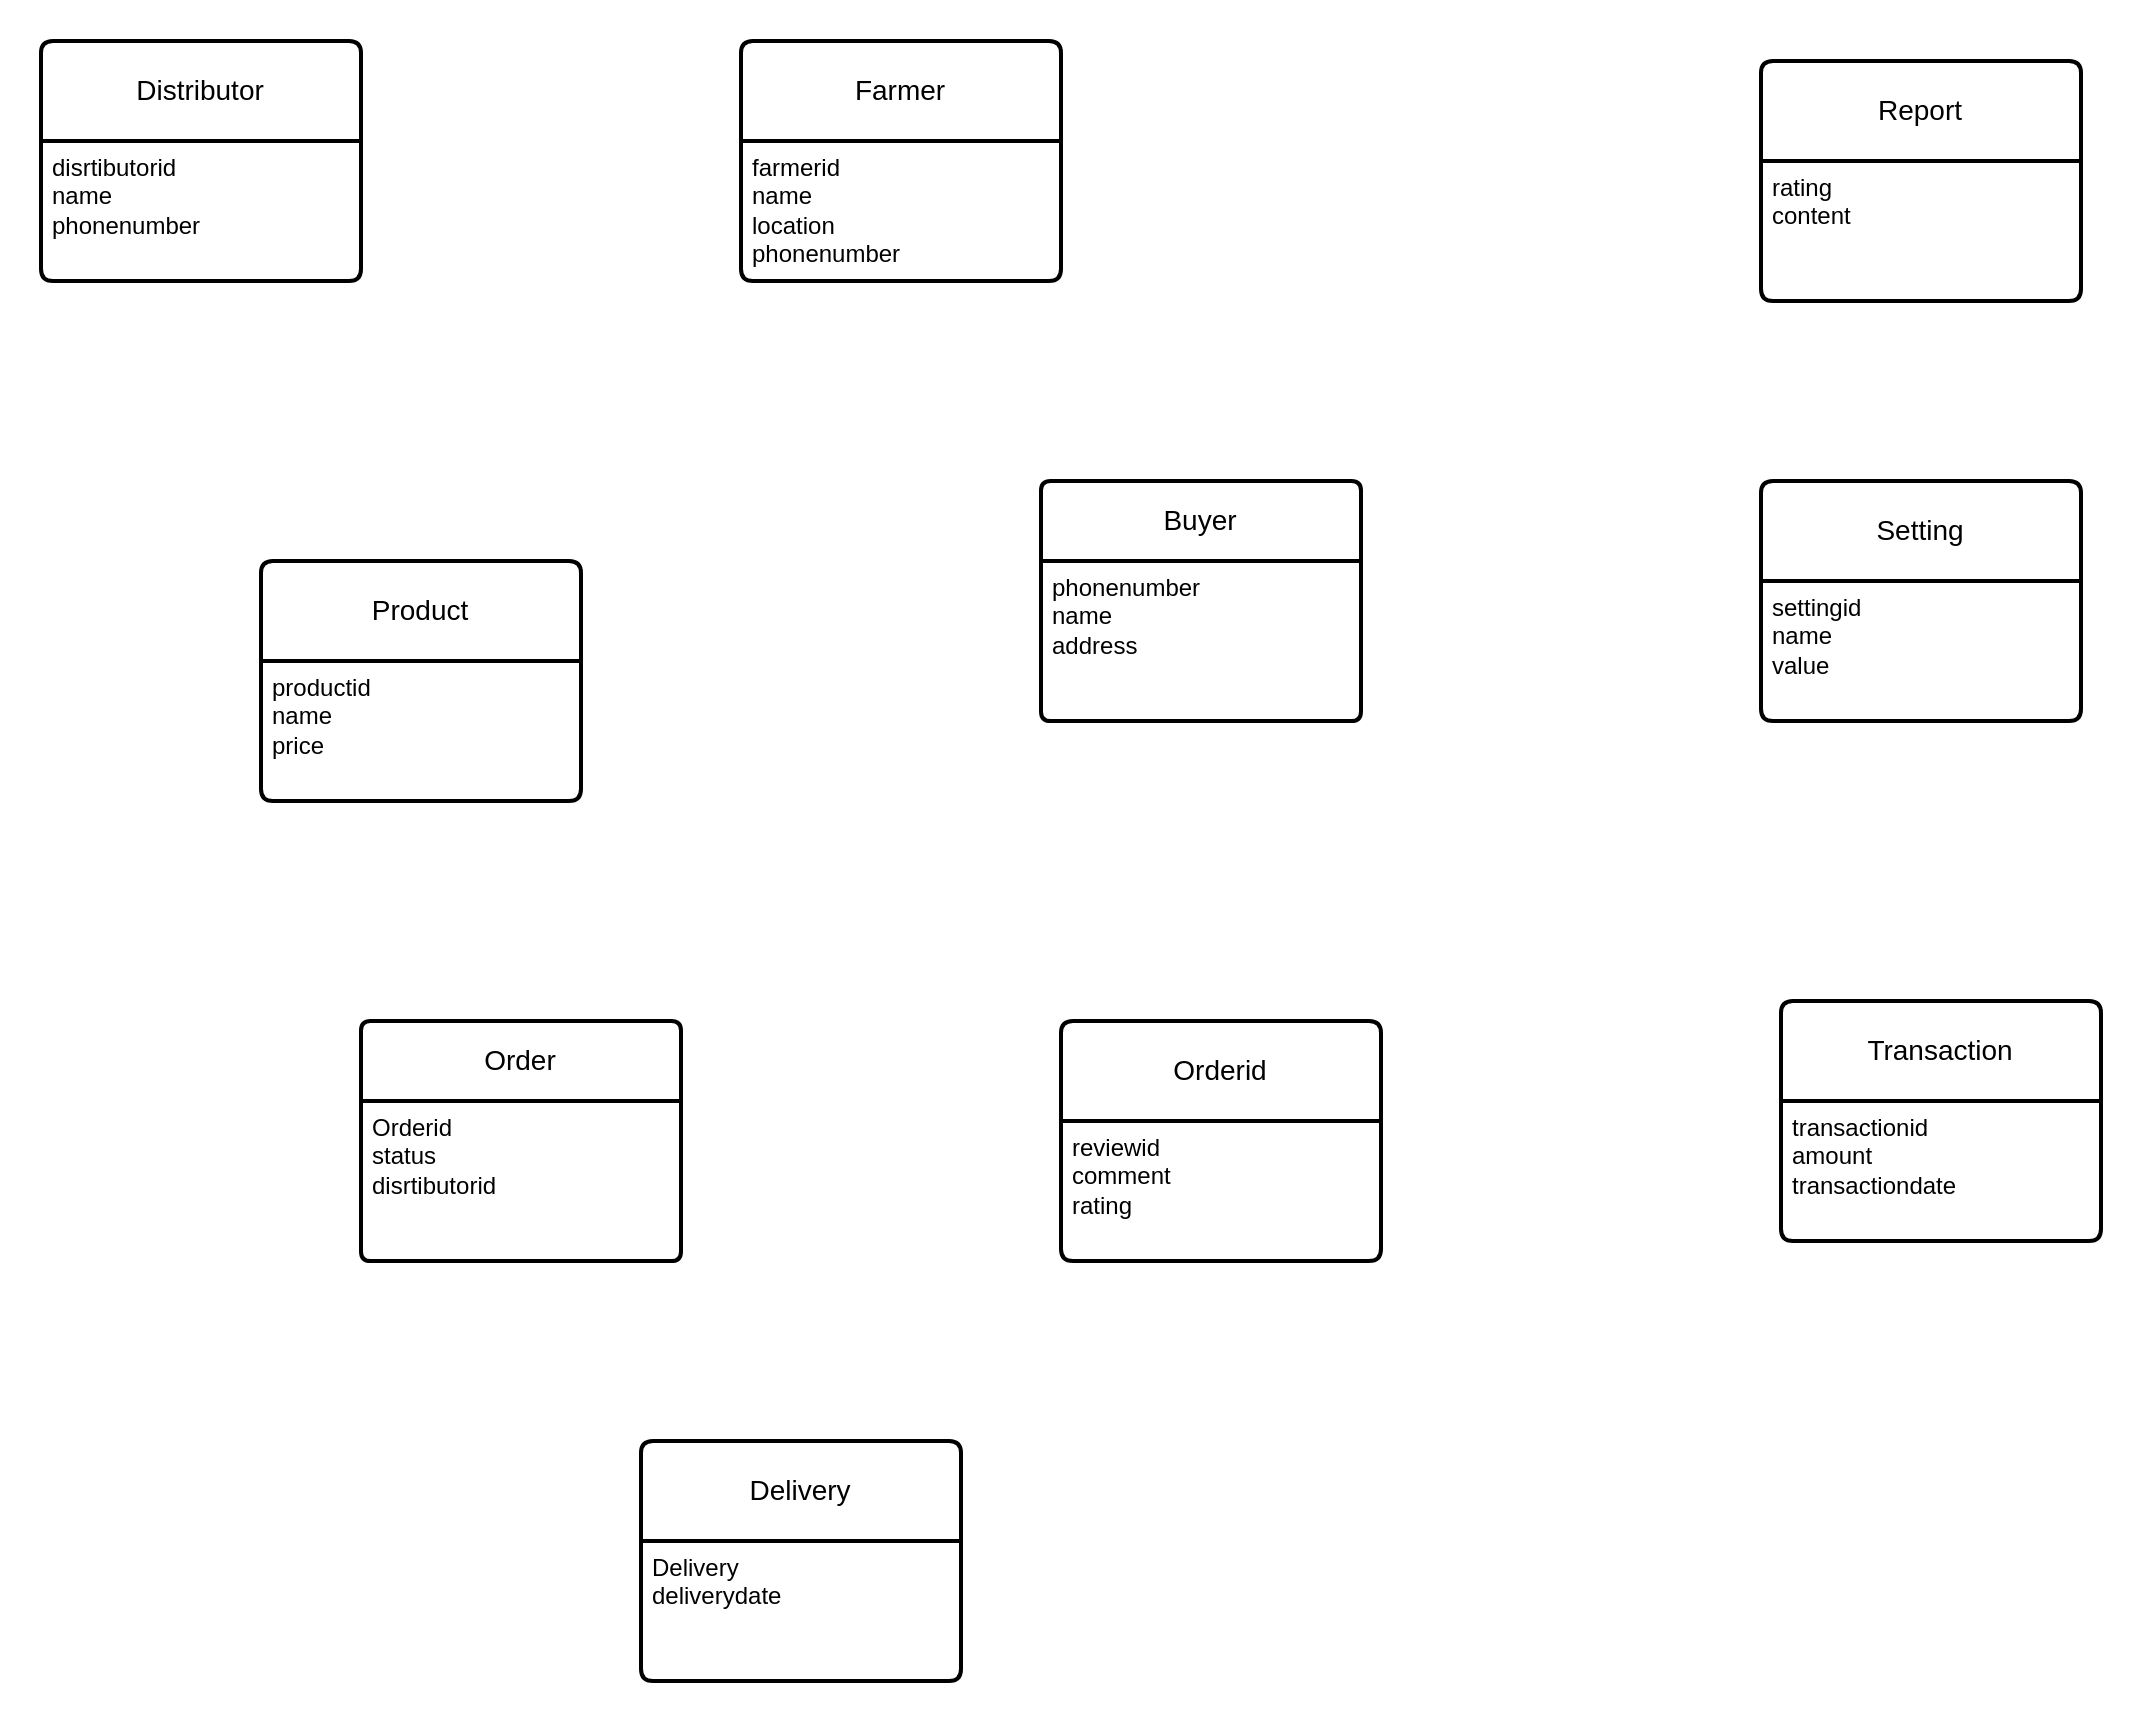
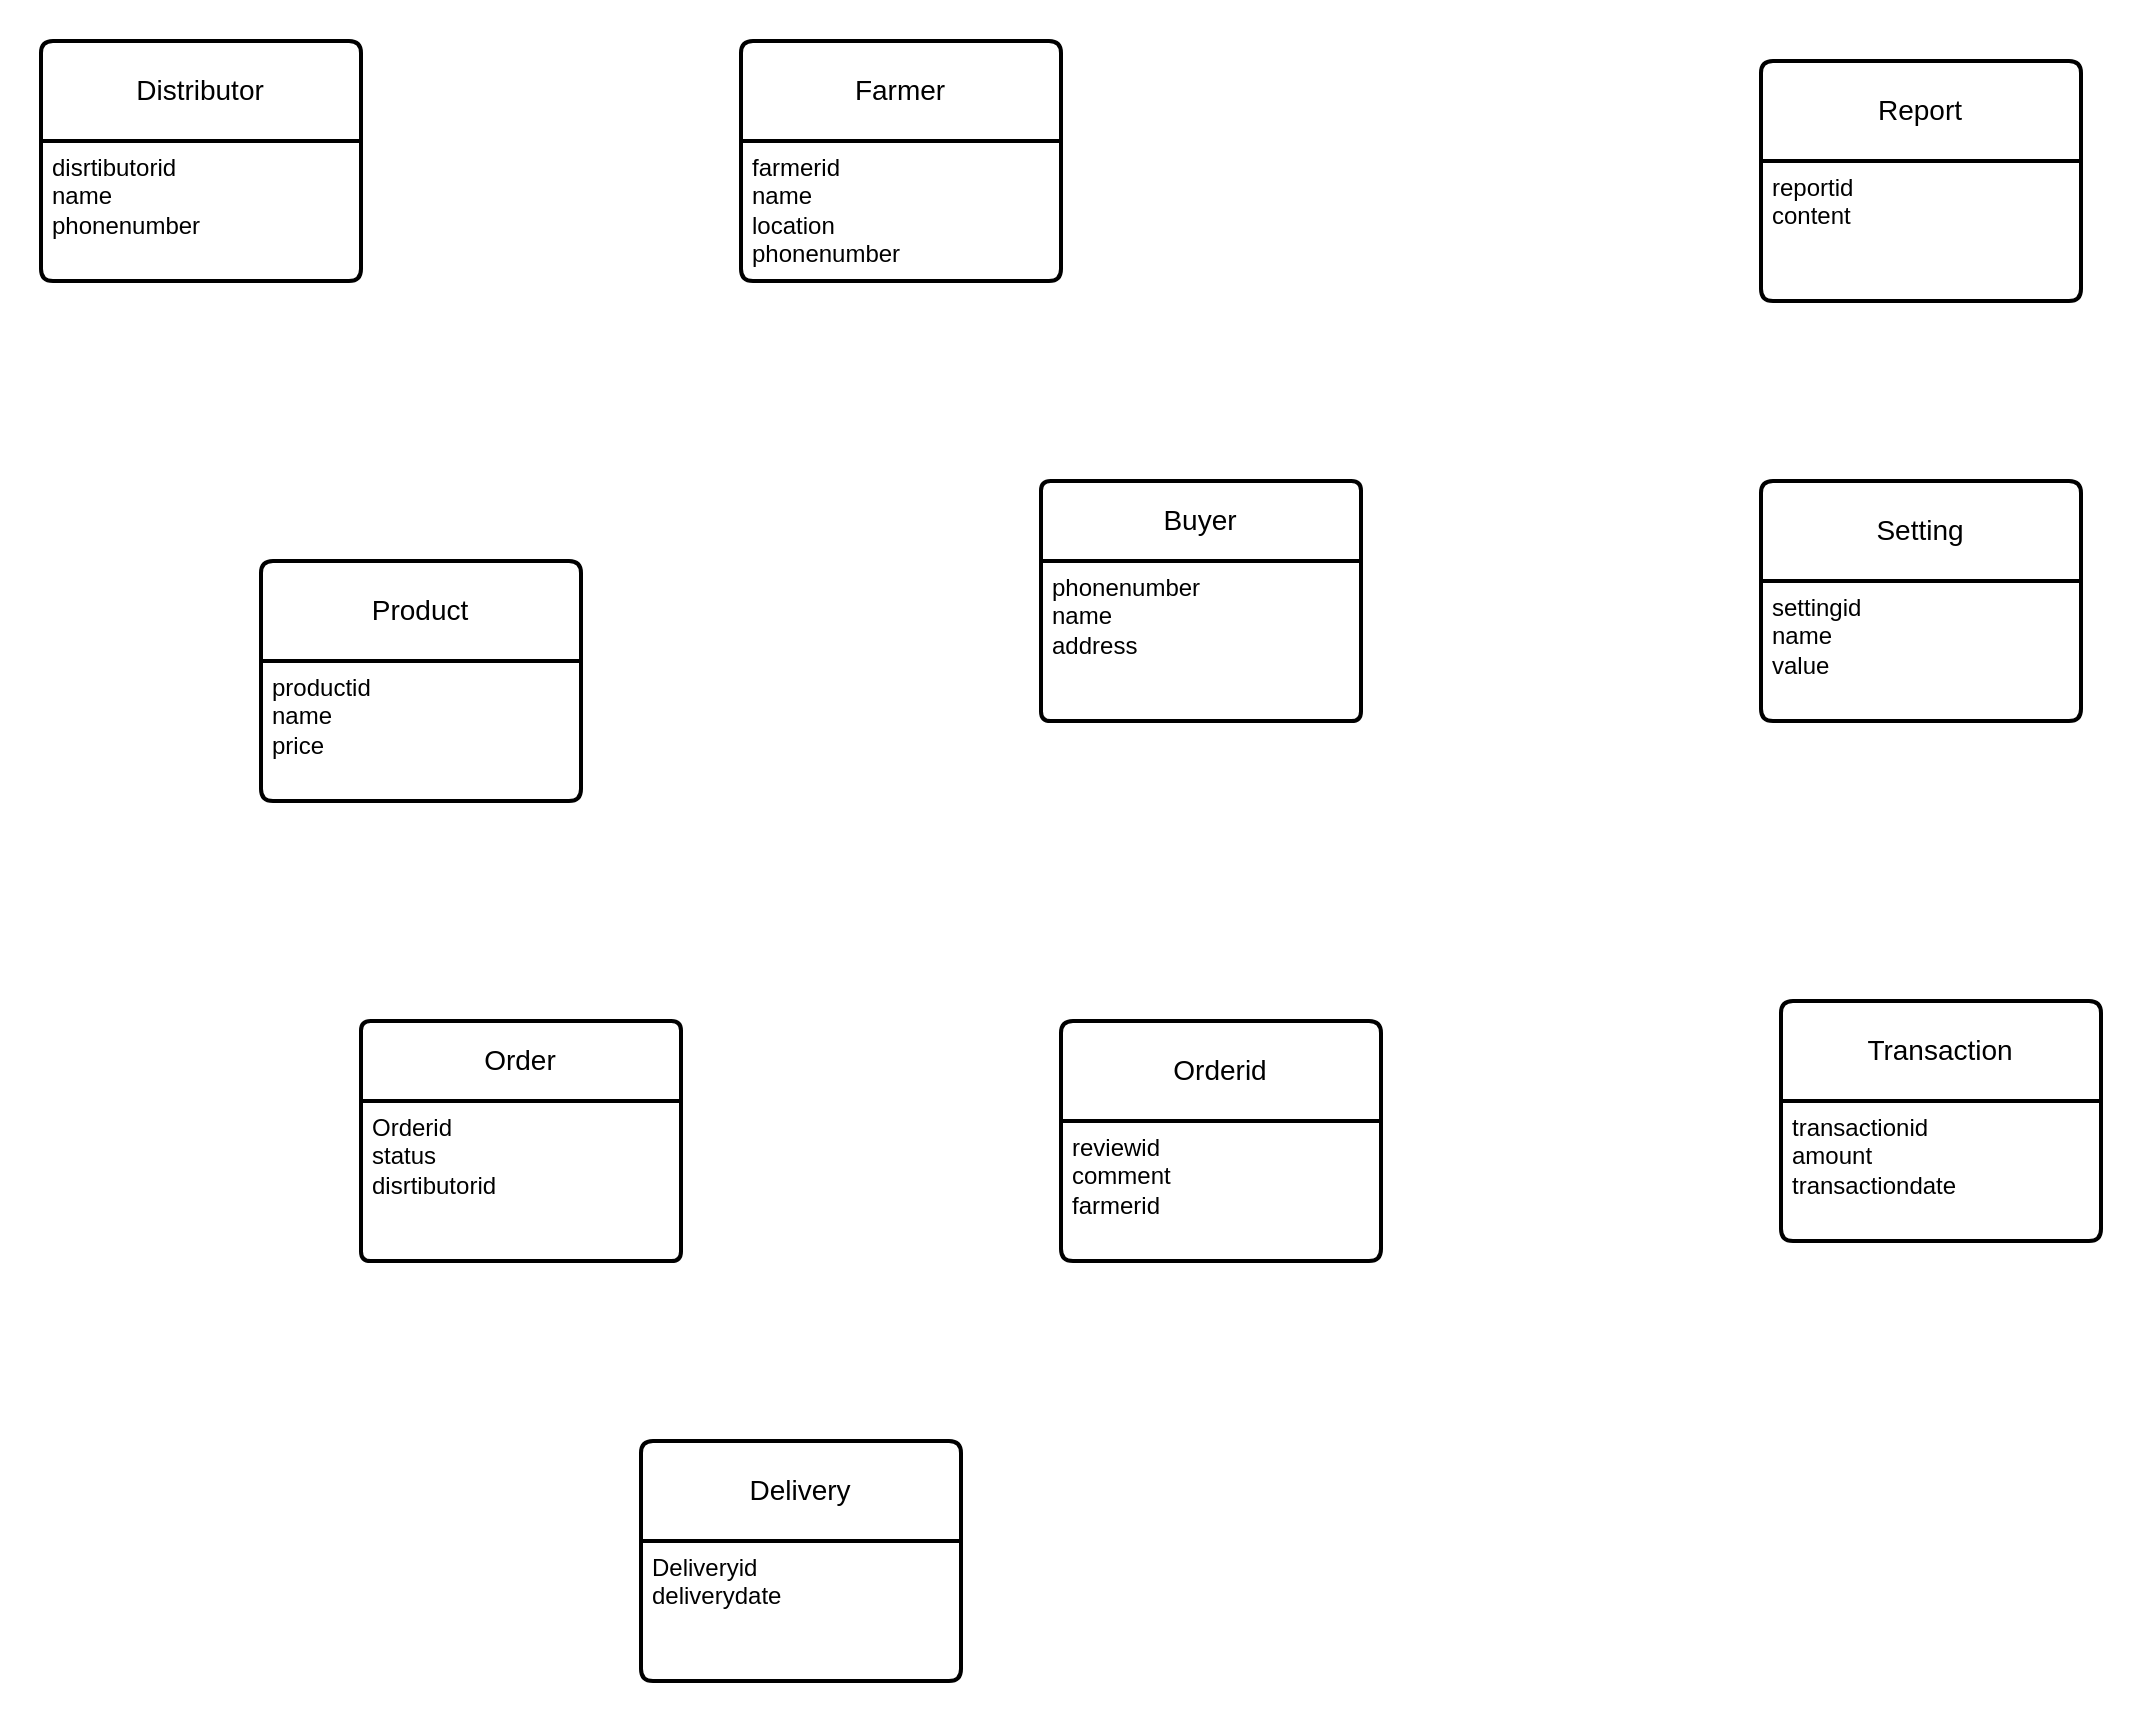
(1820, 204) -> (1824, 204)
(1121, 1178) -> (1124, 1178)
(727, 1584) -> (727, 1584)
